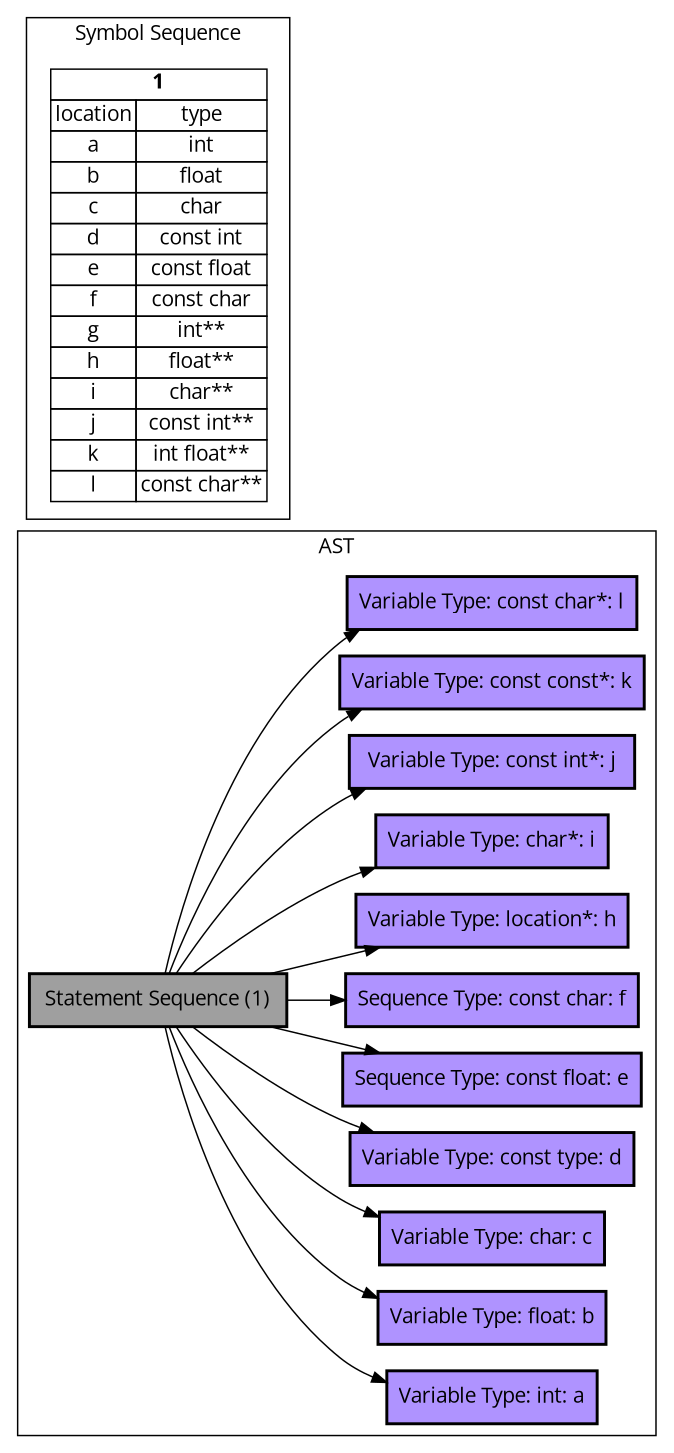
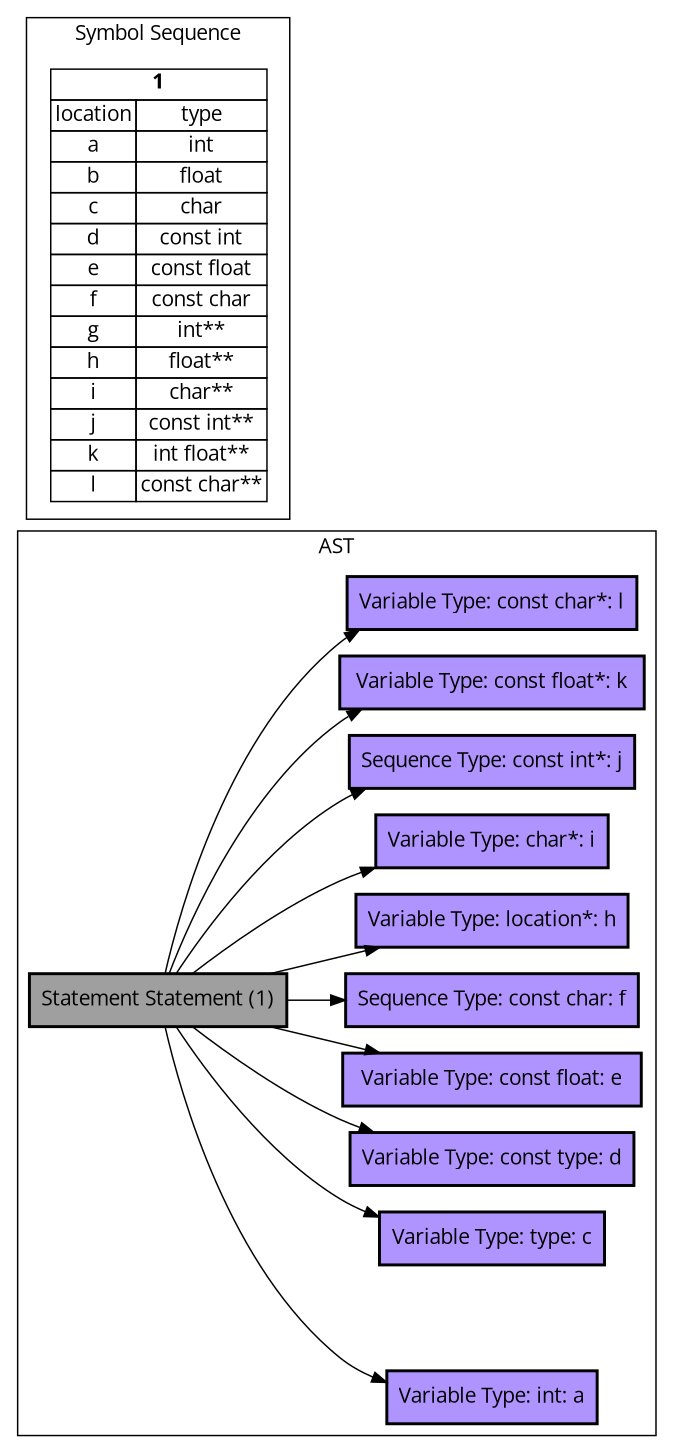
(492, 682) -> (492, 682)
(492, 762) -> (492, 762)
(158, 1000) -> (158, 1000)
(492, 1080) -> (492, 1080)
(492, 1238) -> (492, 1238)
(492, 1318) -> none
